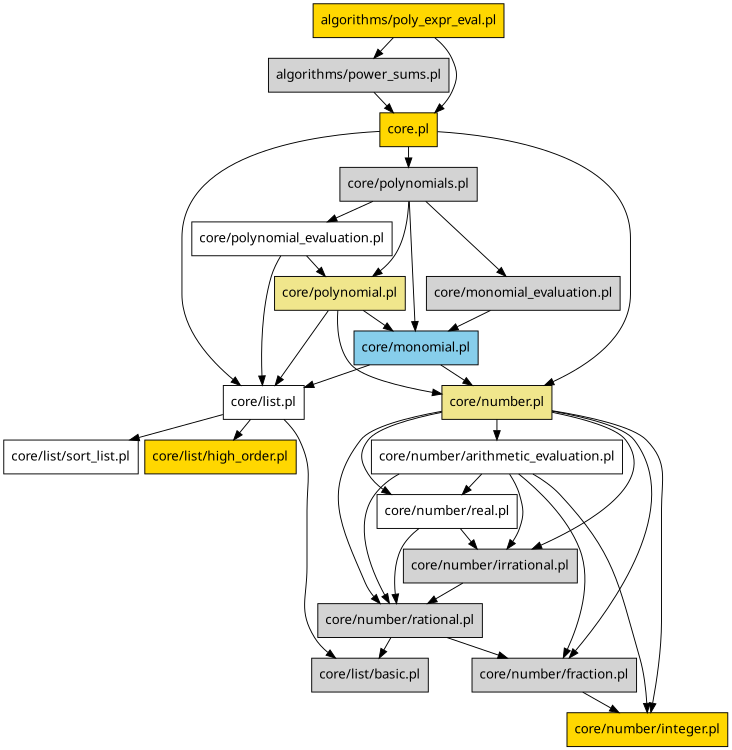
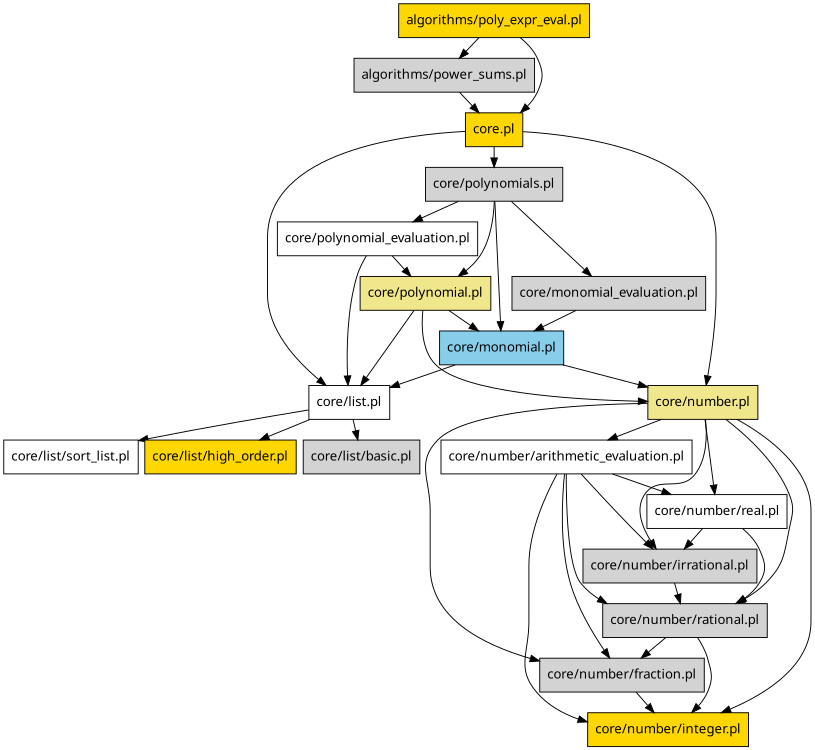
(387, 644) -> (711, 672)
